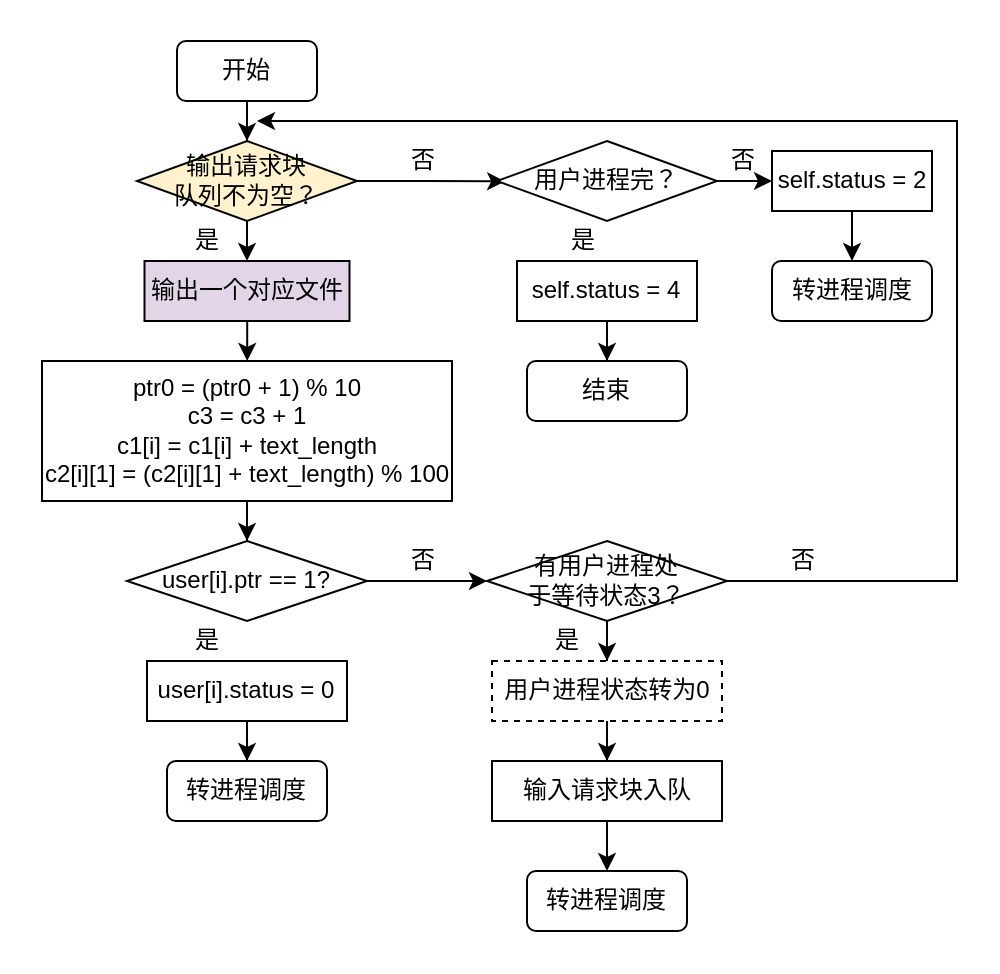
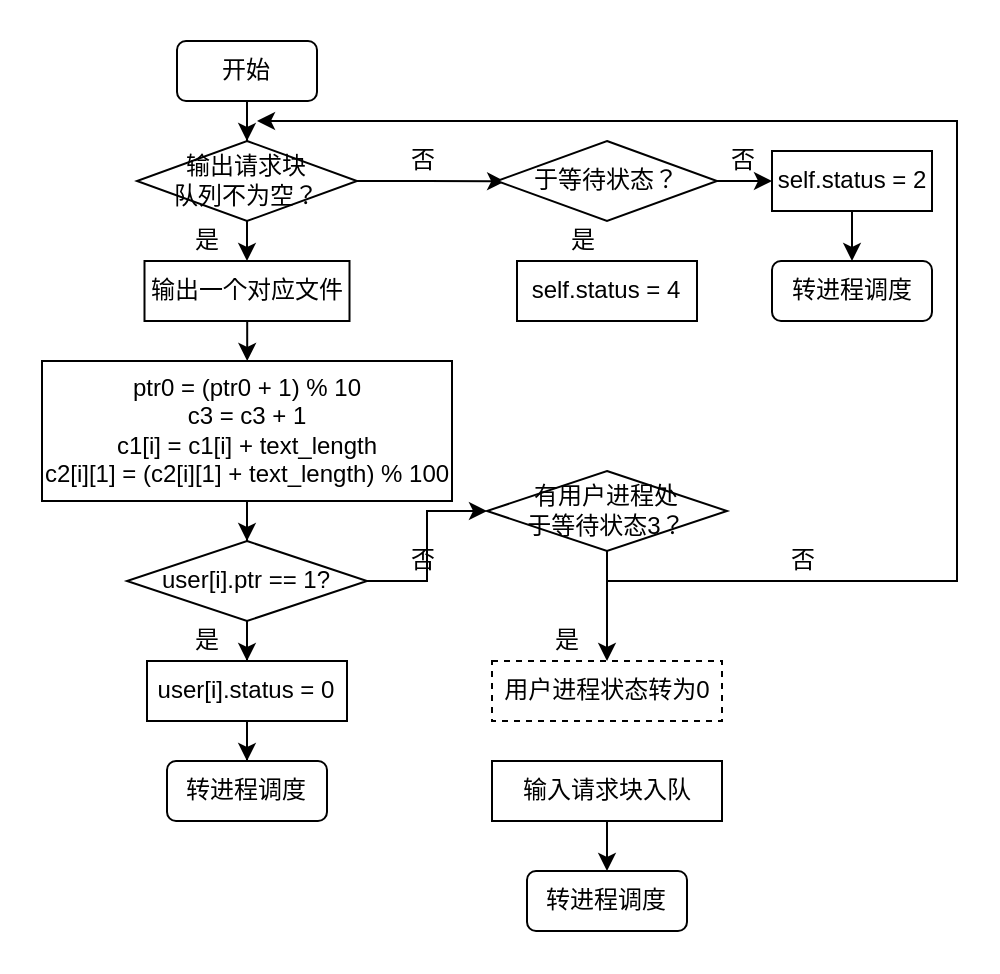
(247, 181) -> (247, 181)
(607, 181) -> (607, 181)
(247, 291) -> (247, 291)
(607, 348) -> none
(607, 391) -> none
(607, 581) -> (607, 511)
none -> (247, 648)
(607, 748) -> none
